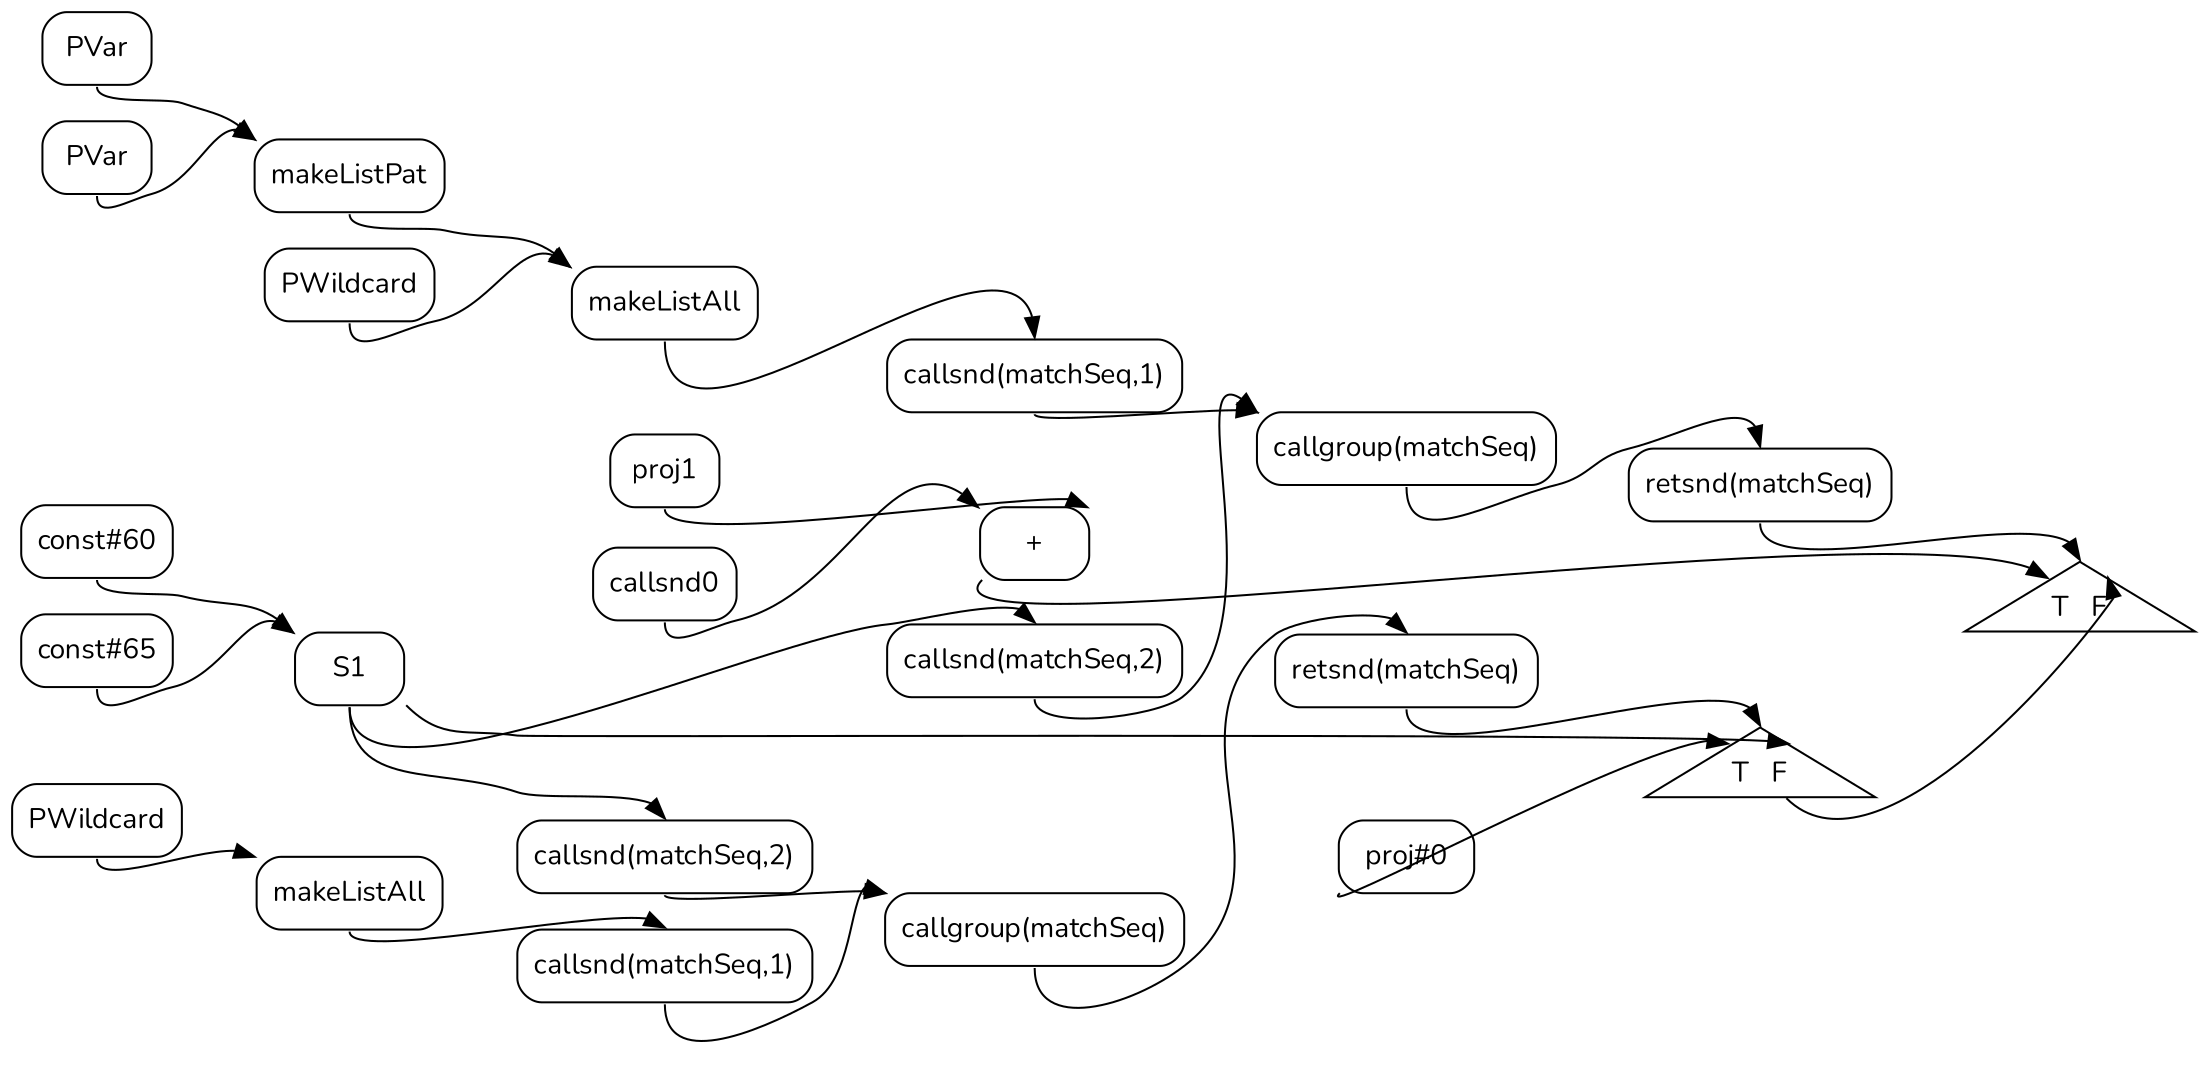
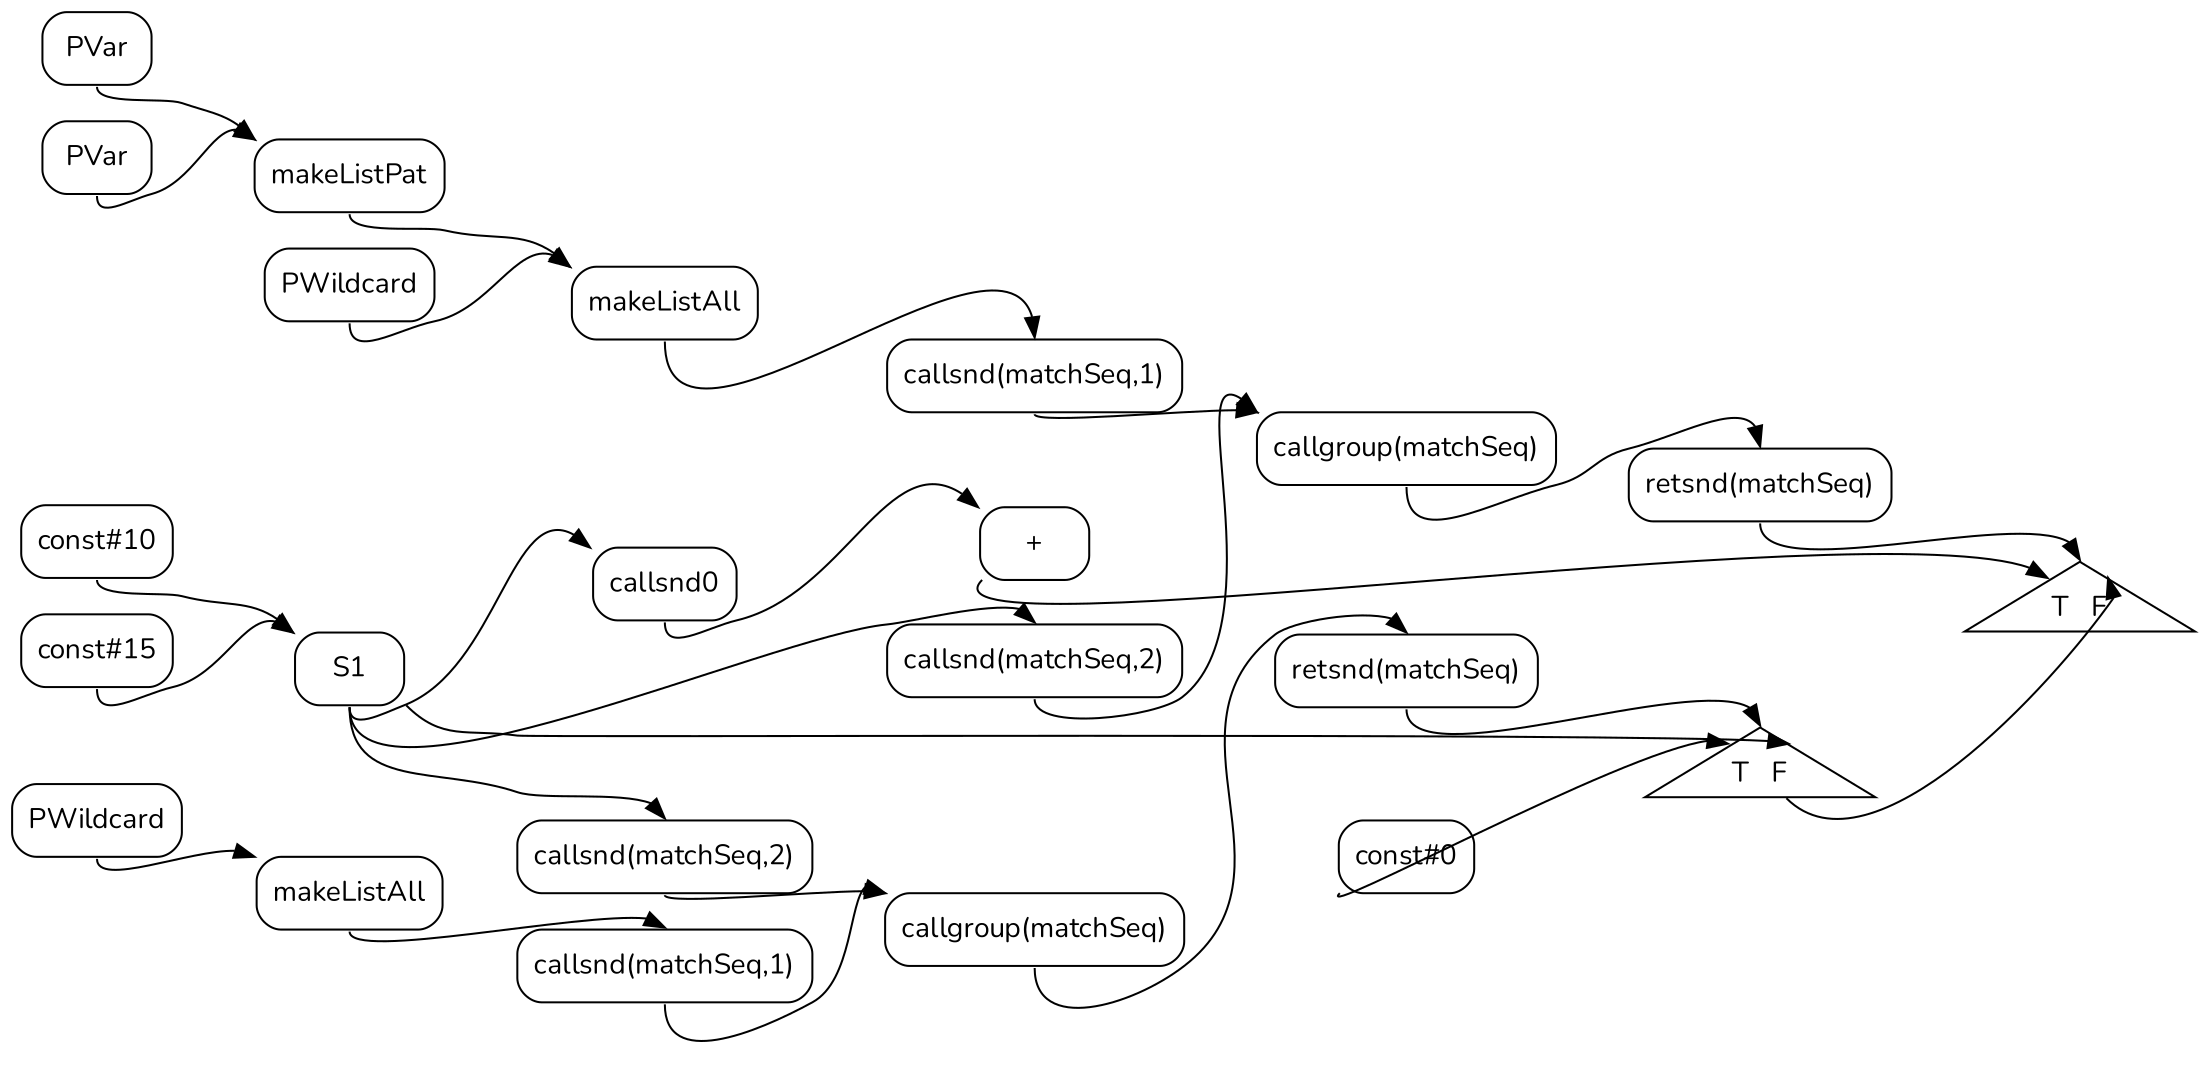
(665, 471) -> none
(97, 542) -> (97, 542)
none -> (473, 641)
(97, 651) -> (97, 651)
(1406, 857) -> (1406, 857)
